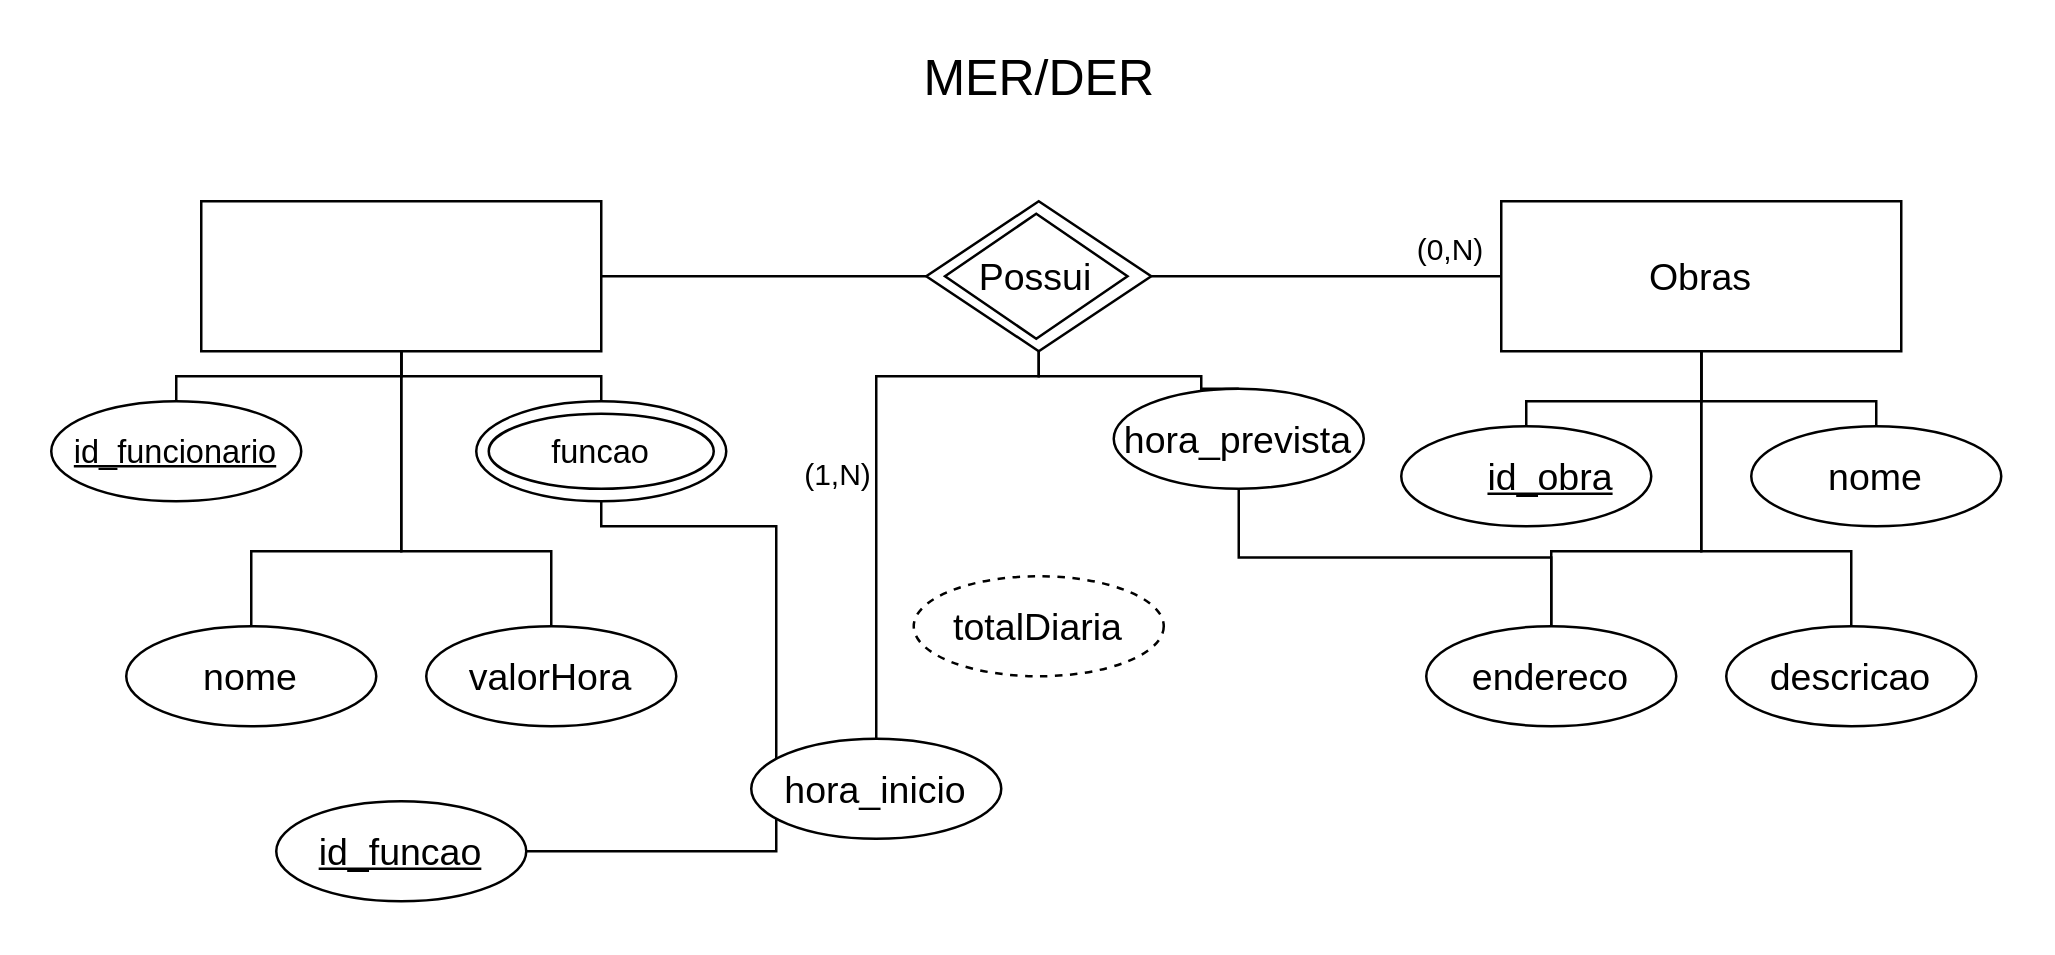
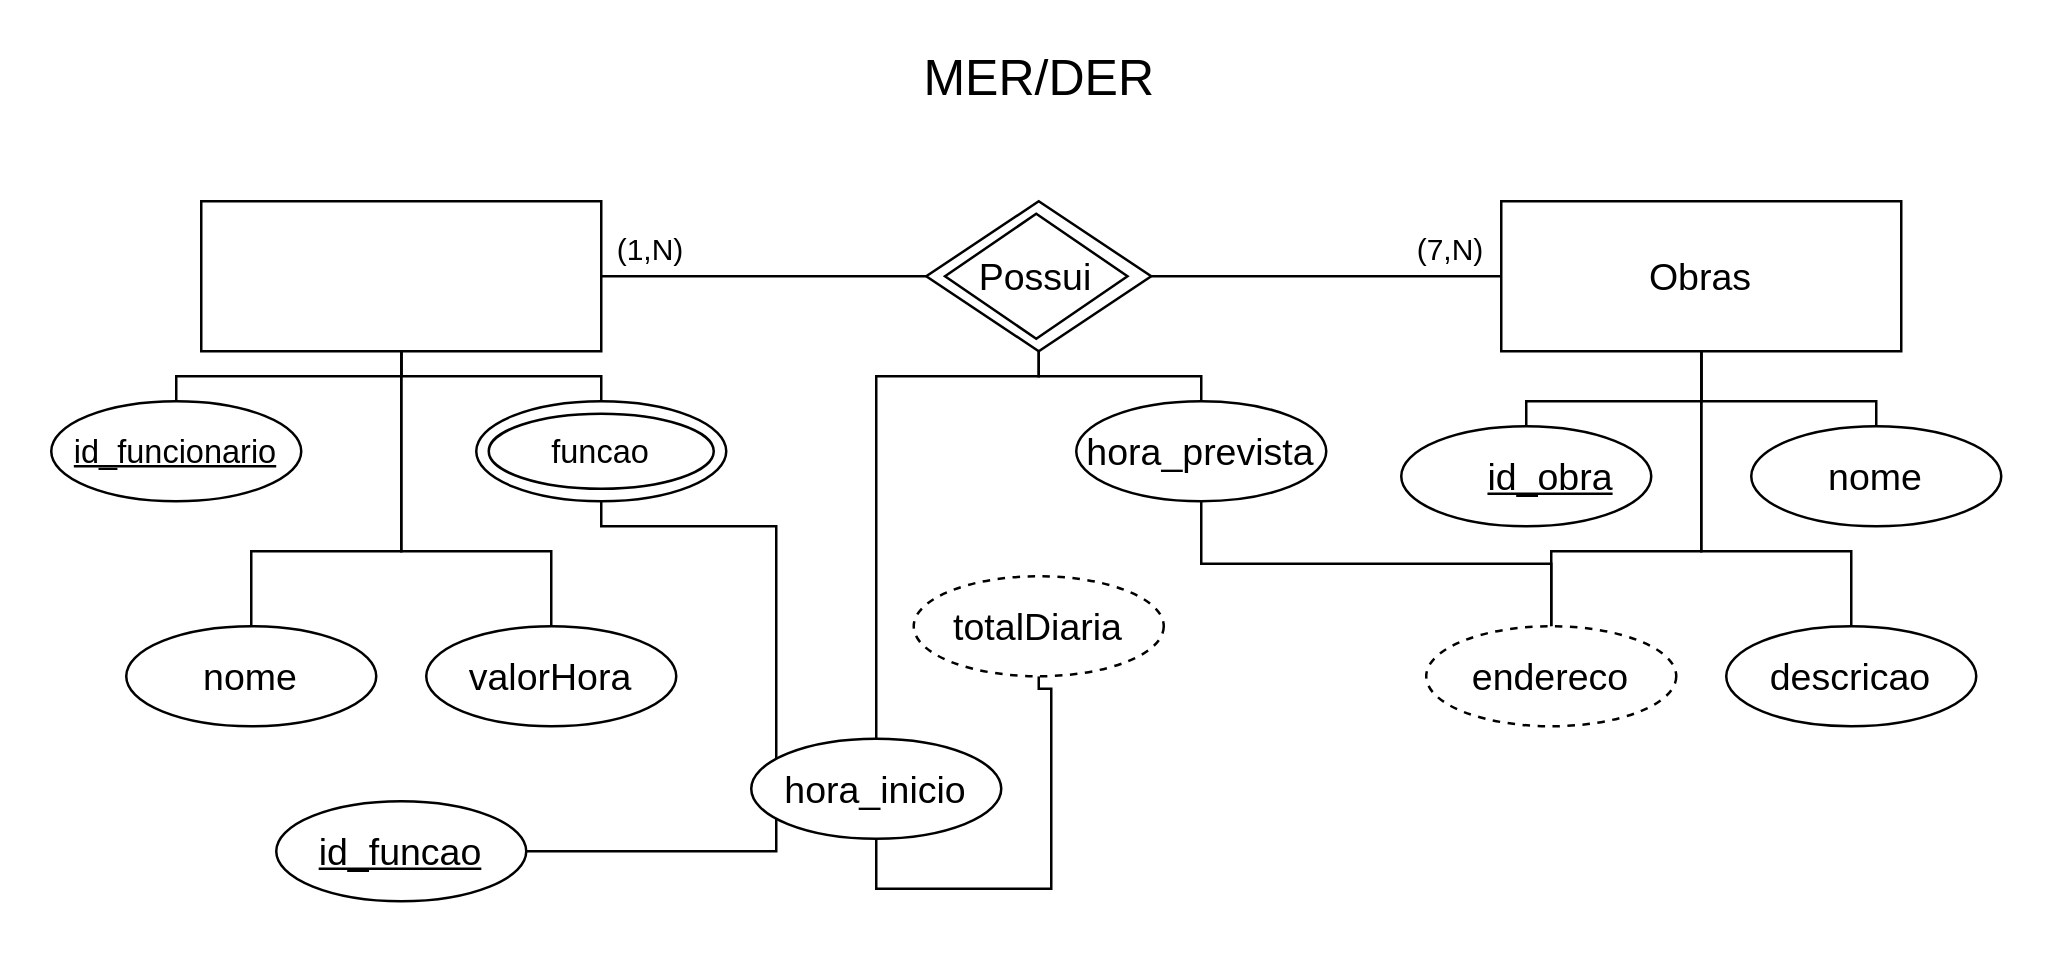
(1451, 251) -> (1451, 251)
(1239, 439) -> (1201, 451)
(839, 476) -> (651, 251)
(1551, 676) -> (1551, 676)
none -> (1050, 889)
